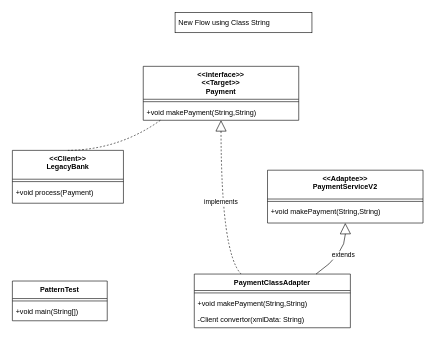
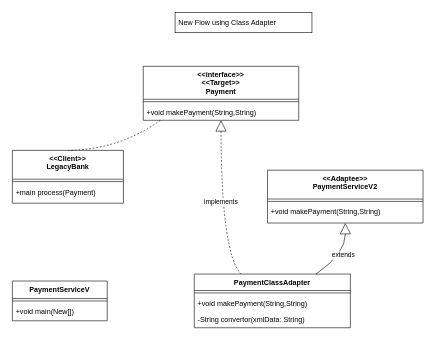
(225, 23) -> (228, 23)
(58, 192) -> (58, 192)
(59, 289) -> (59, 289)
(52, 311) -> (47, 311)
(259, 319) -> (260, 319)
